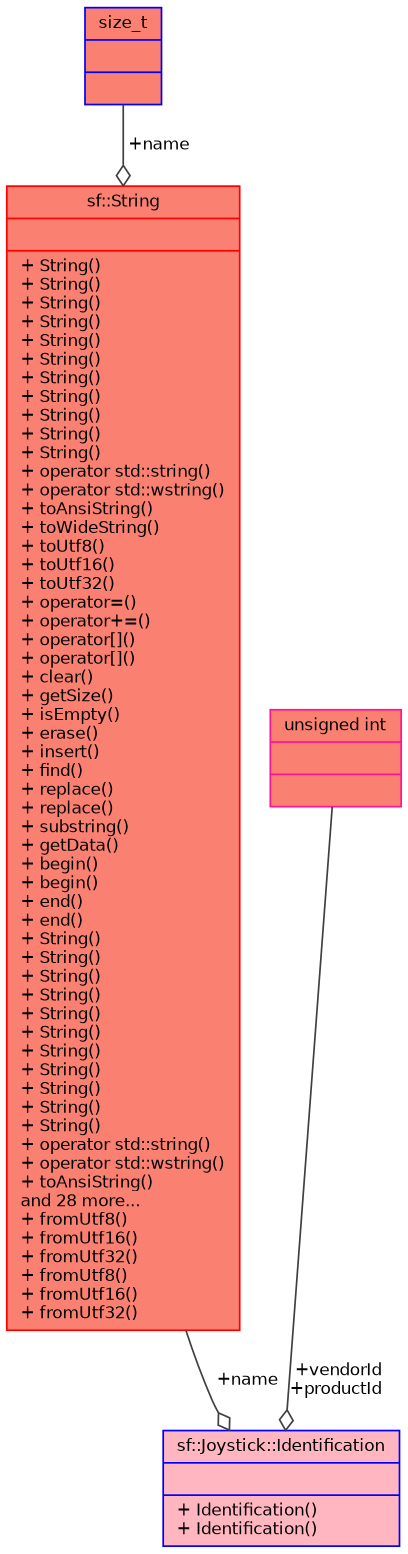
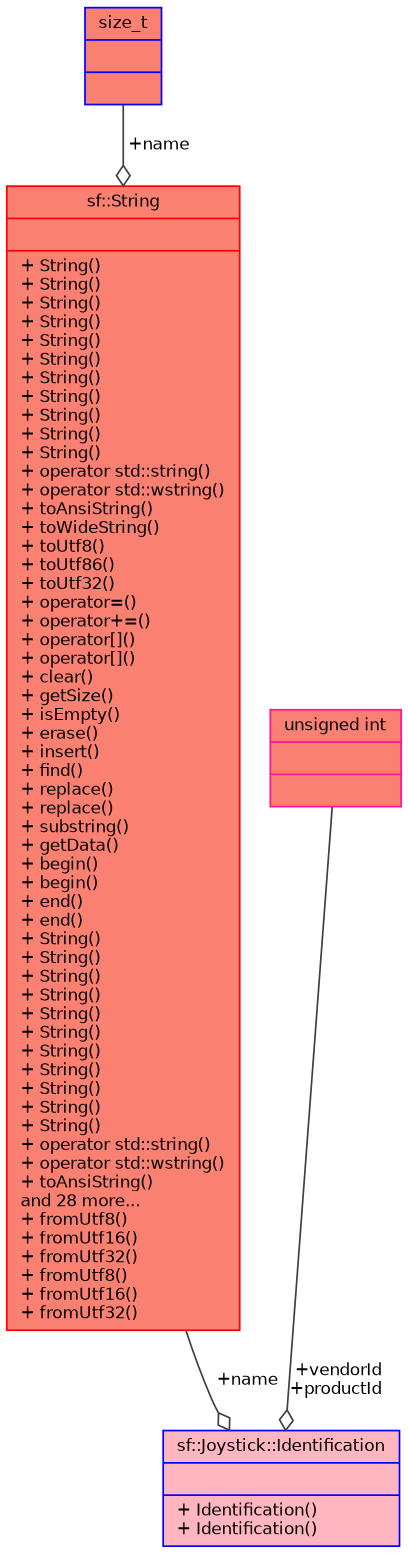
(68, 565) -> (68, 565)
